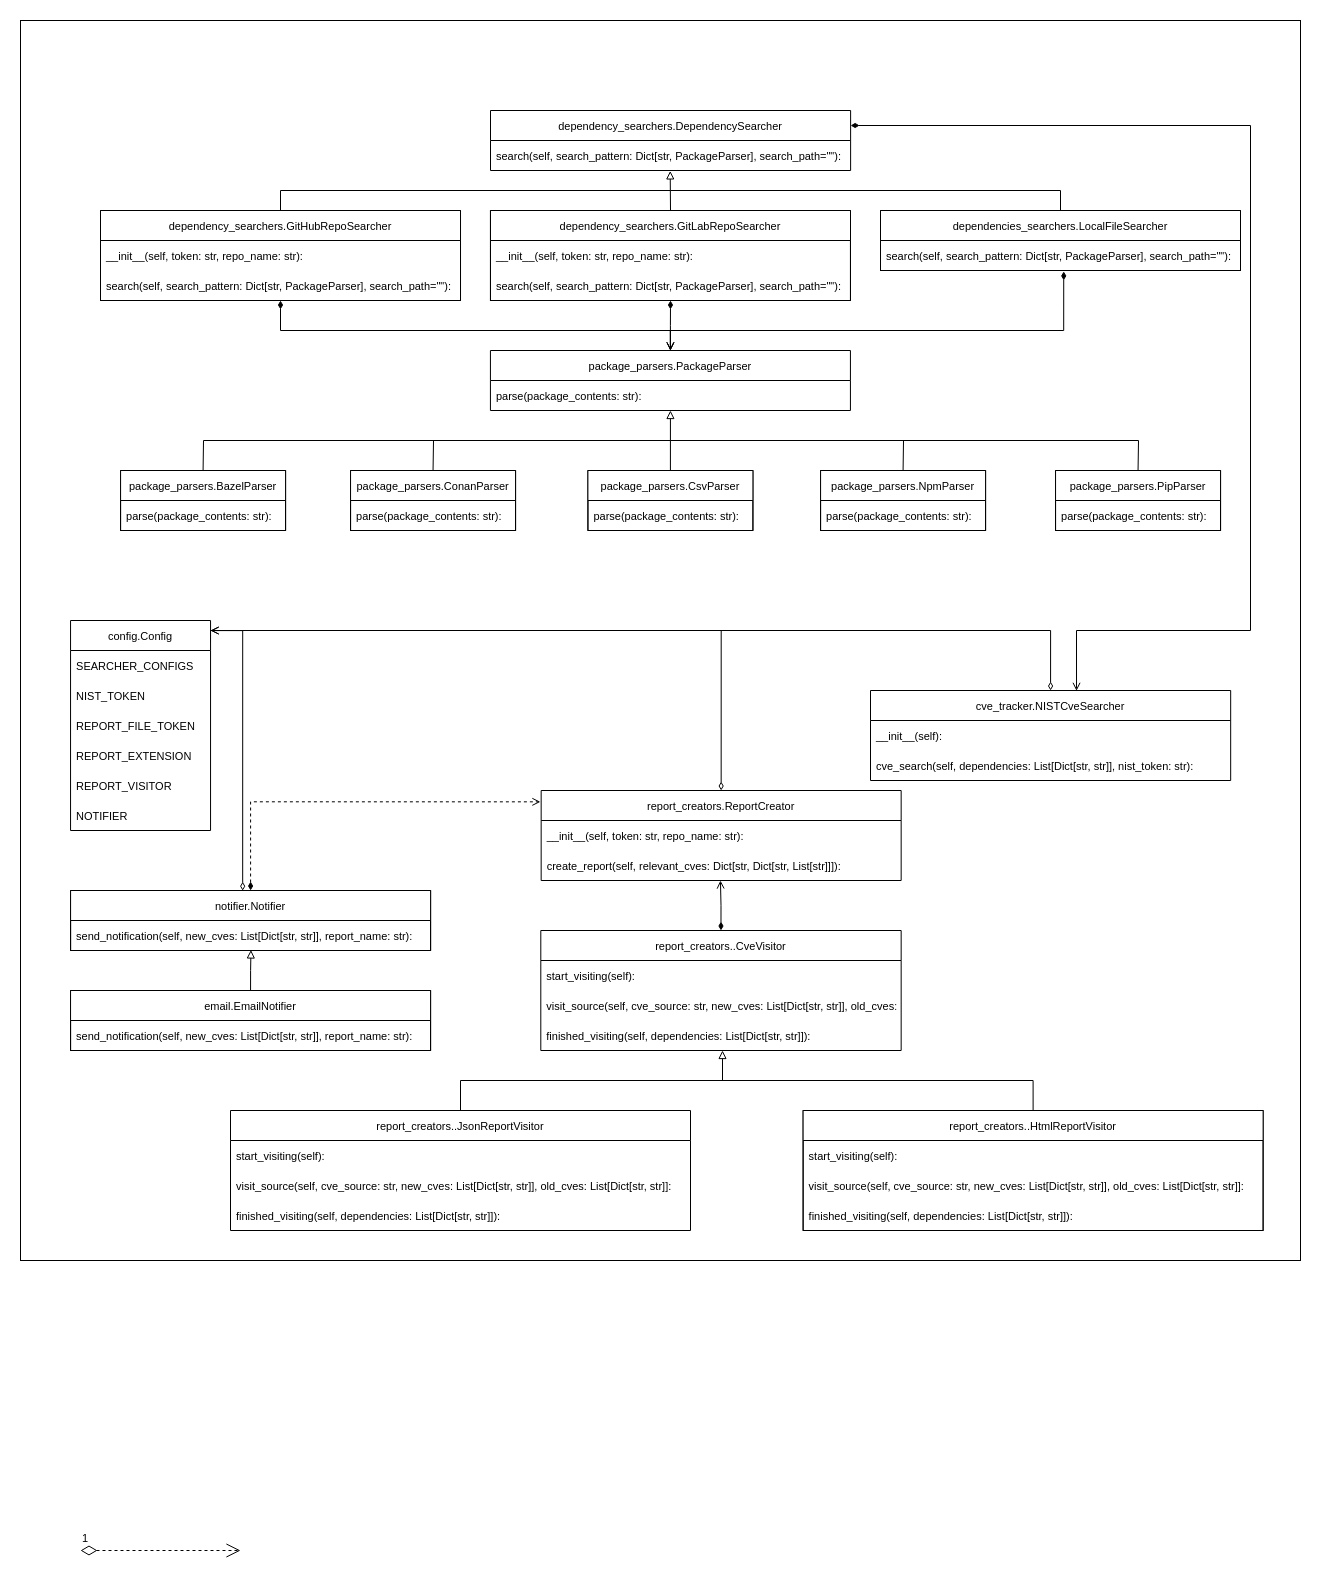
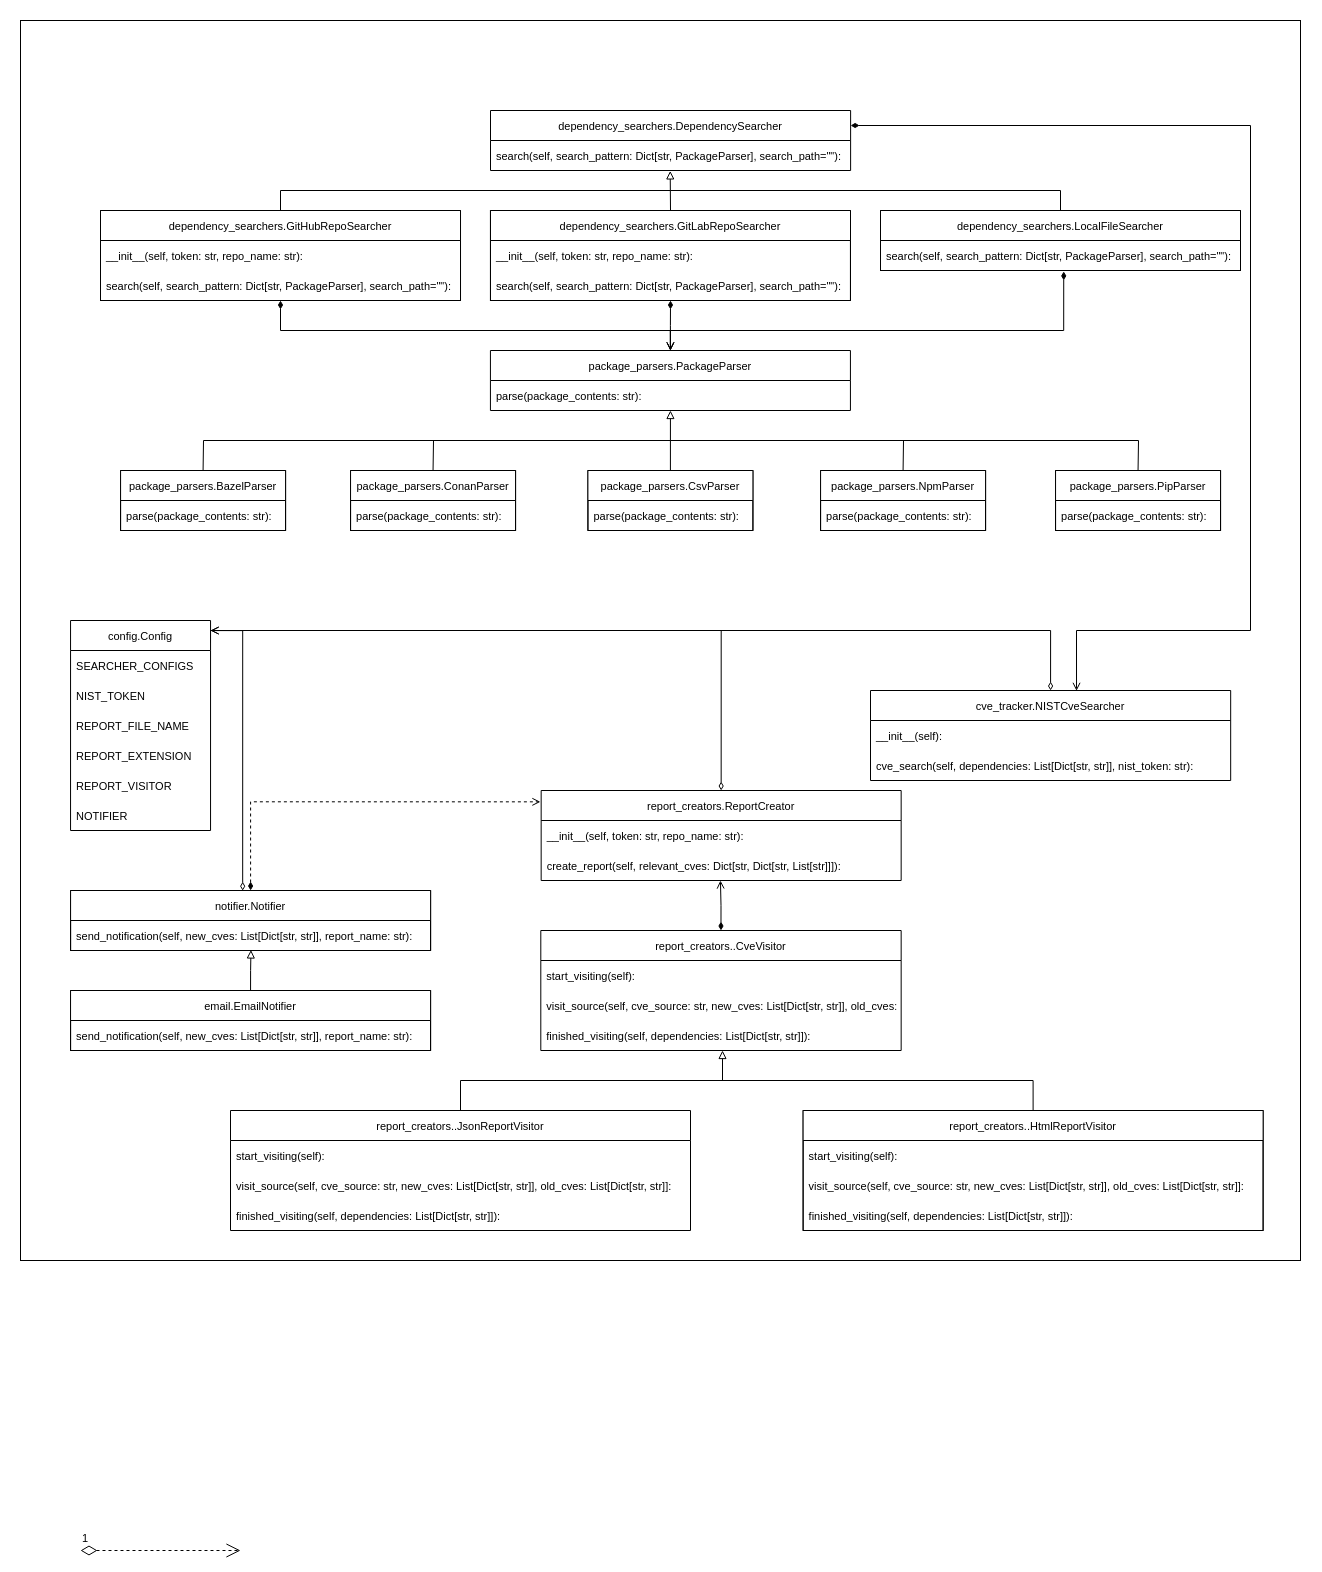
(1060, 226) -> (1060, 226)
(128, 726) -> (125, 726)
